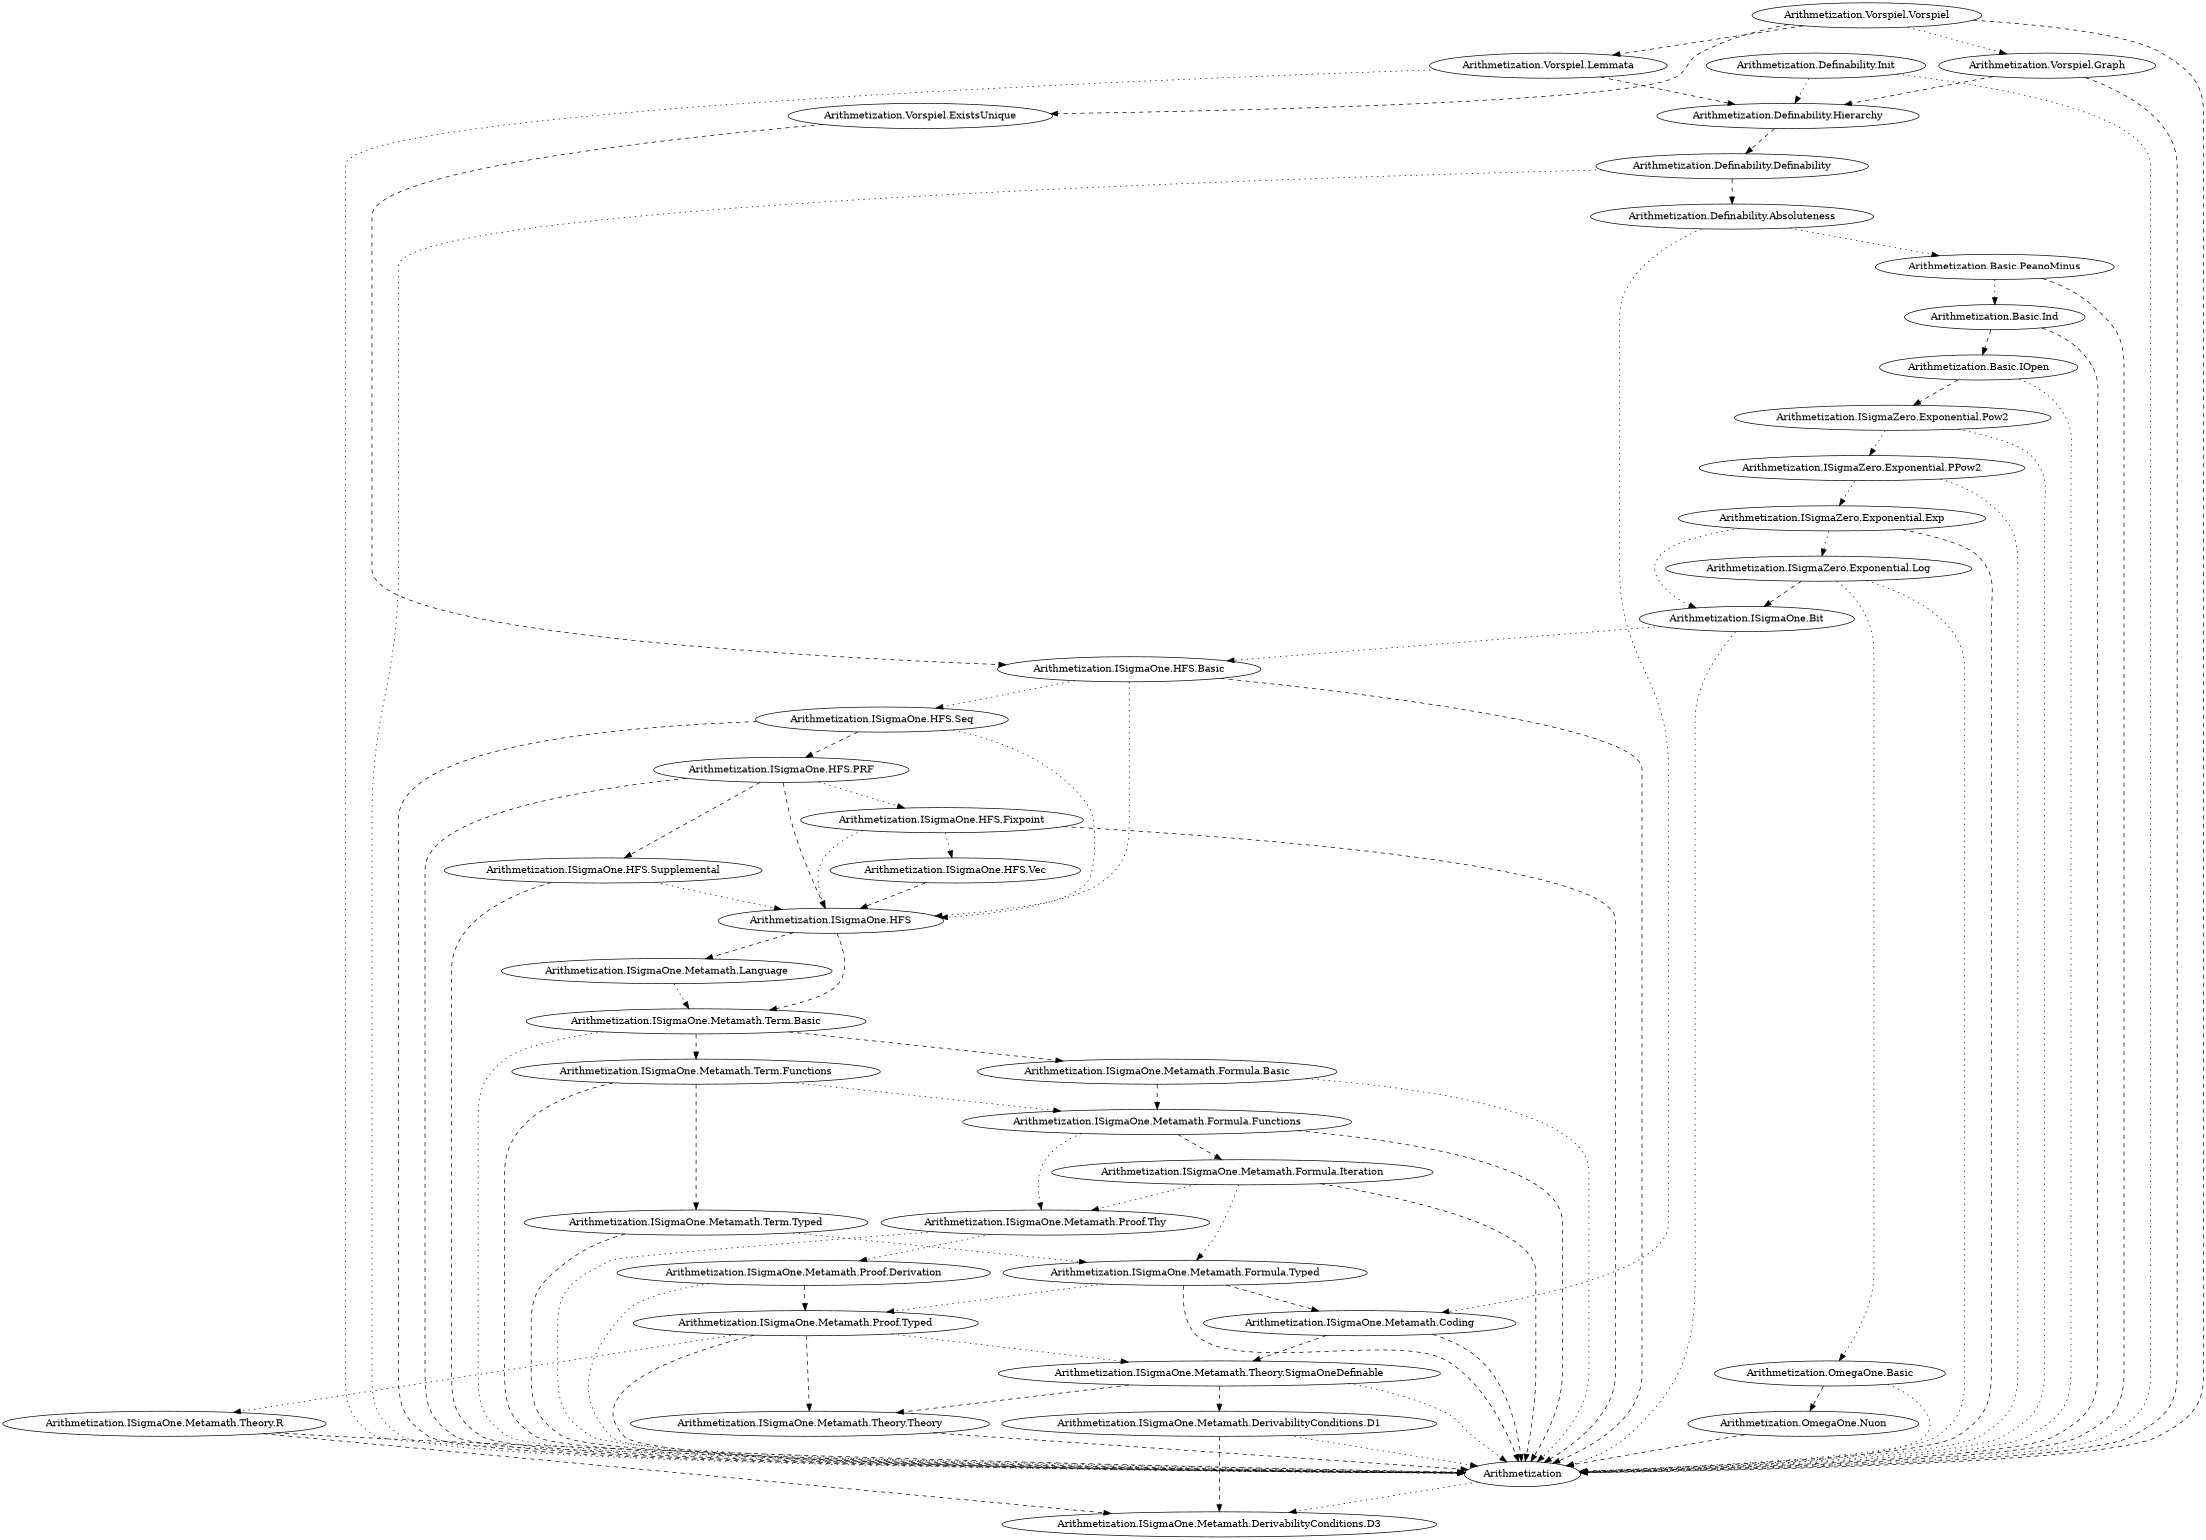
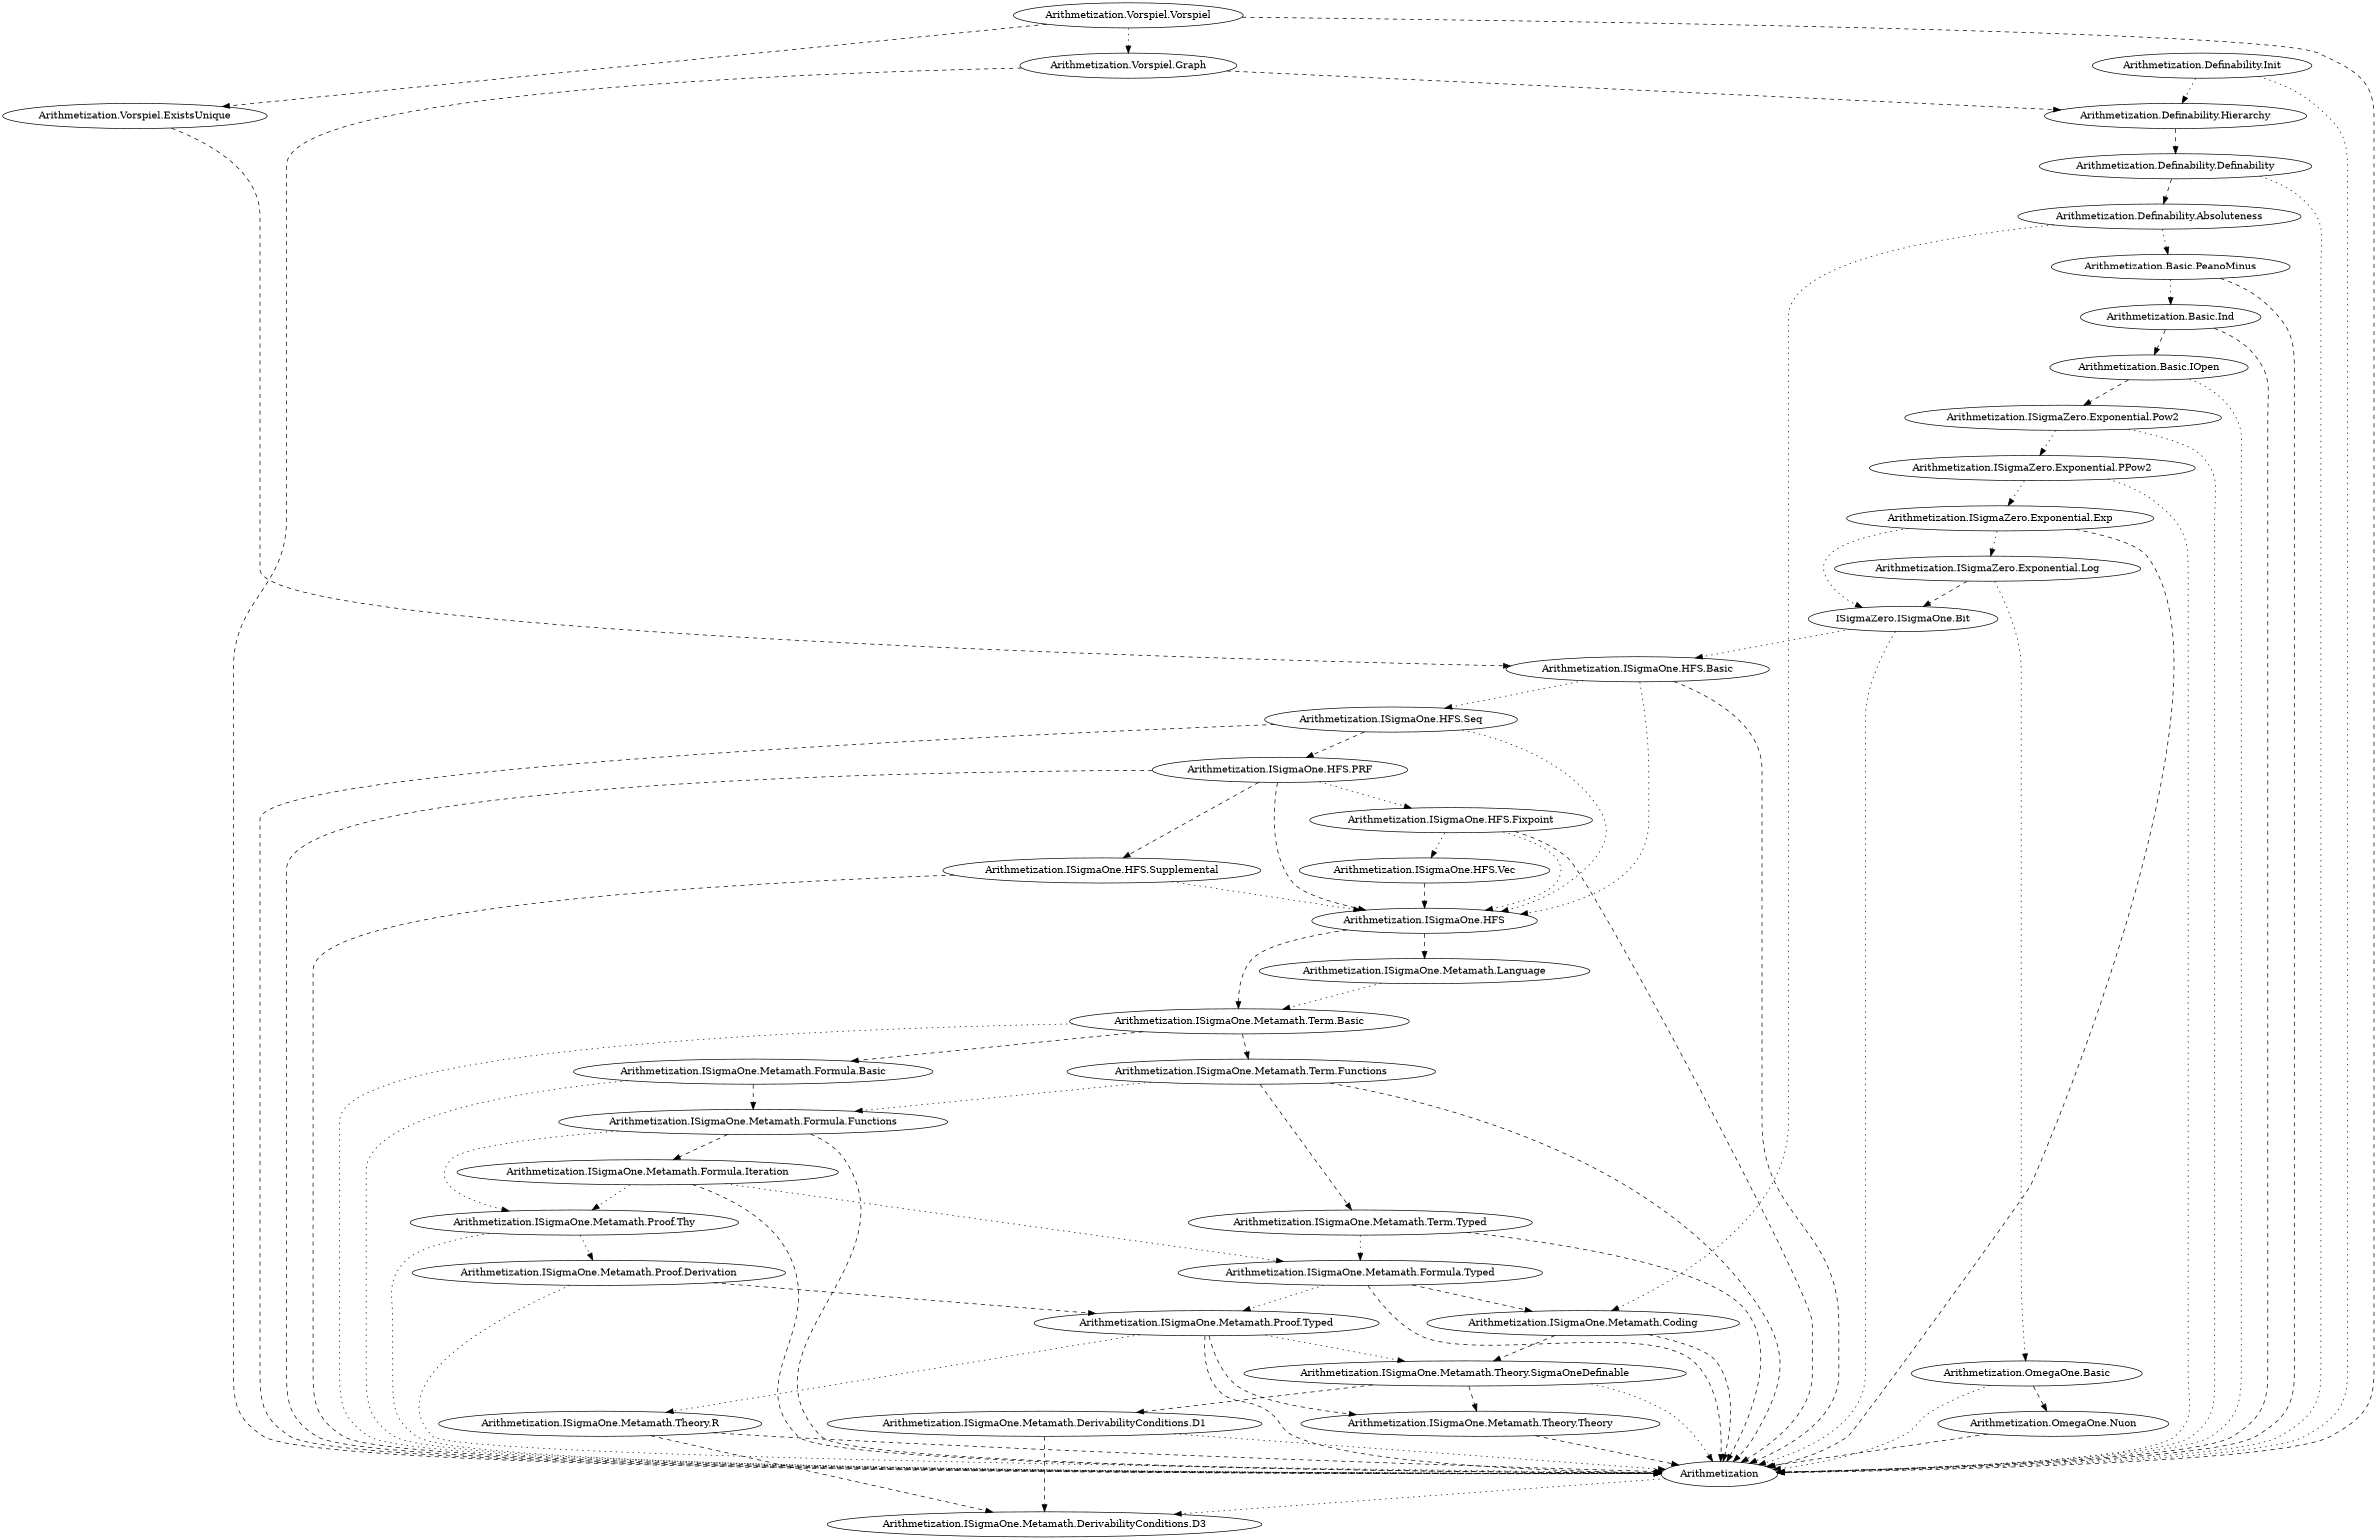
(1548, 66) -> none
(1747, 619) -> (1903, 619)
(1965, 1164) -> none
